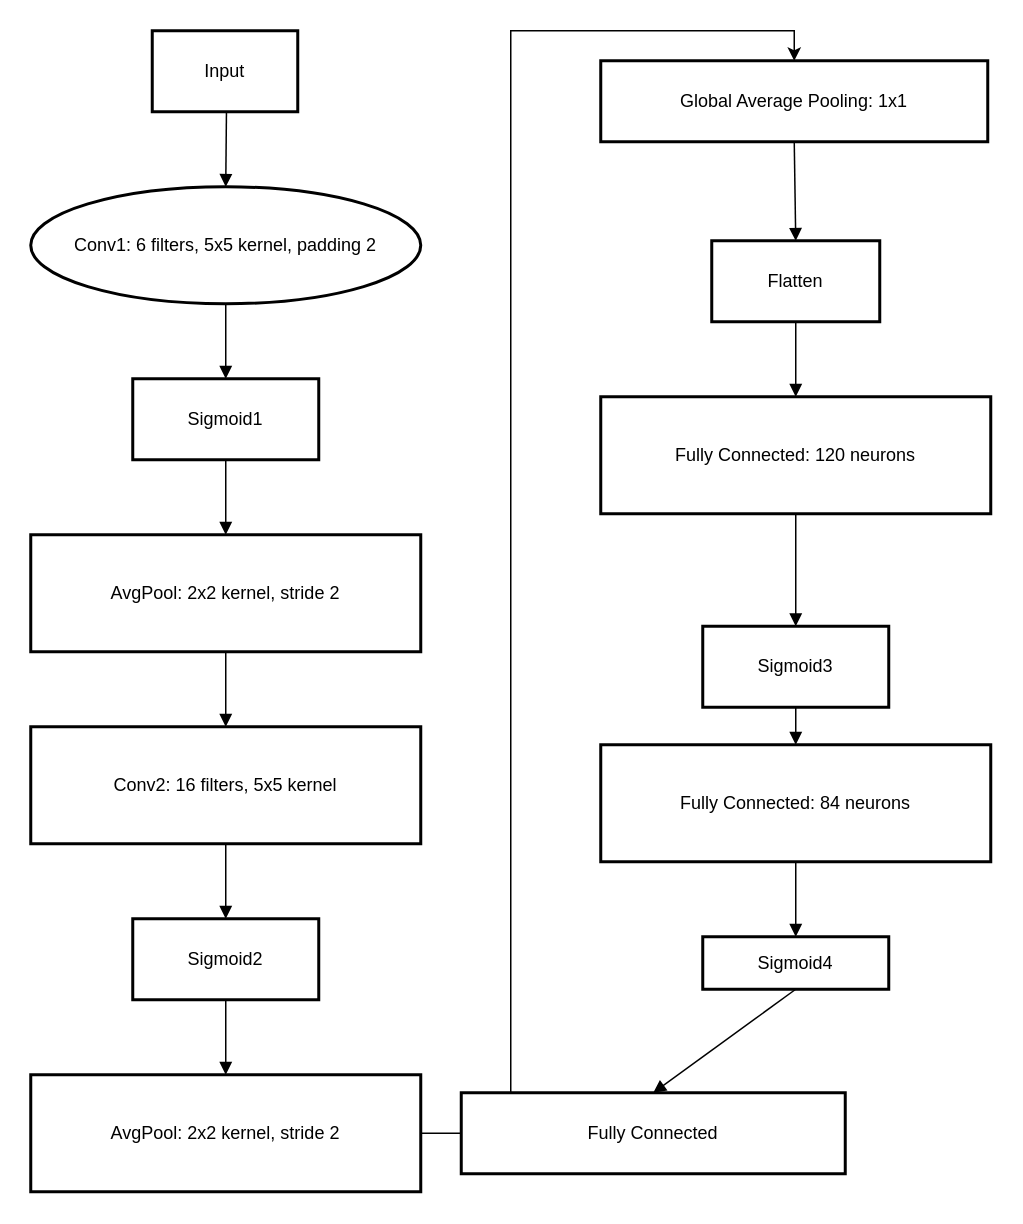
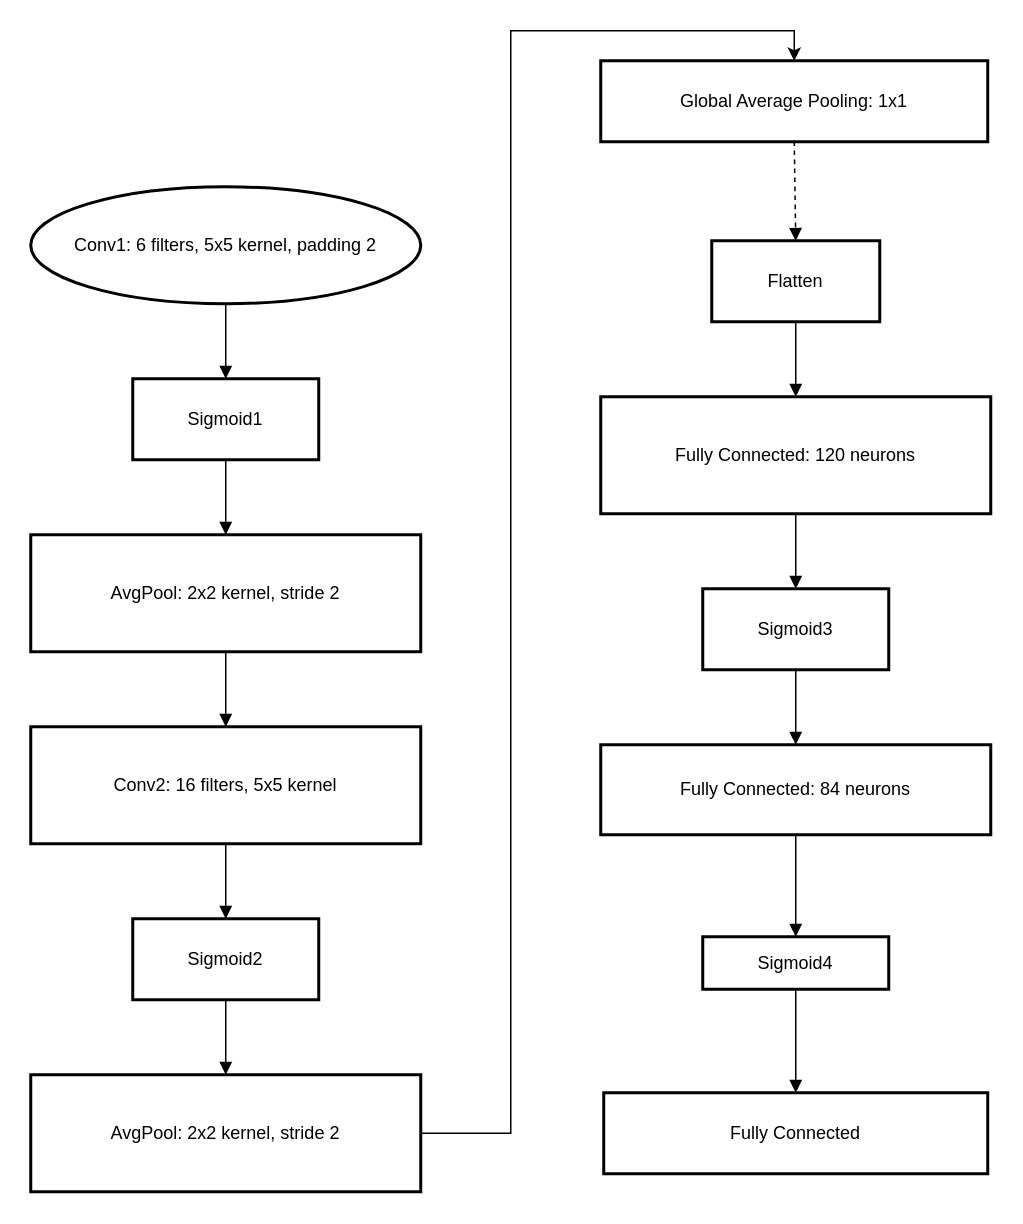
(225, 71) -> none
(226, 144) -> none
(795, 186) -> (795, 186)
(796, 667) -> (796, 629)
(796, 803) -> (796, 790)
(653, 1133) -> (796, 1133)
